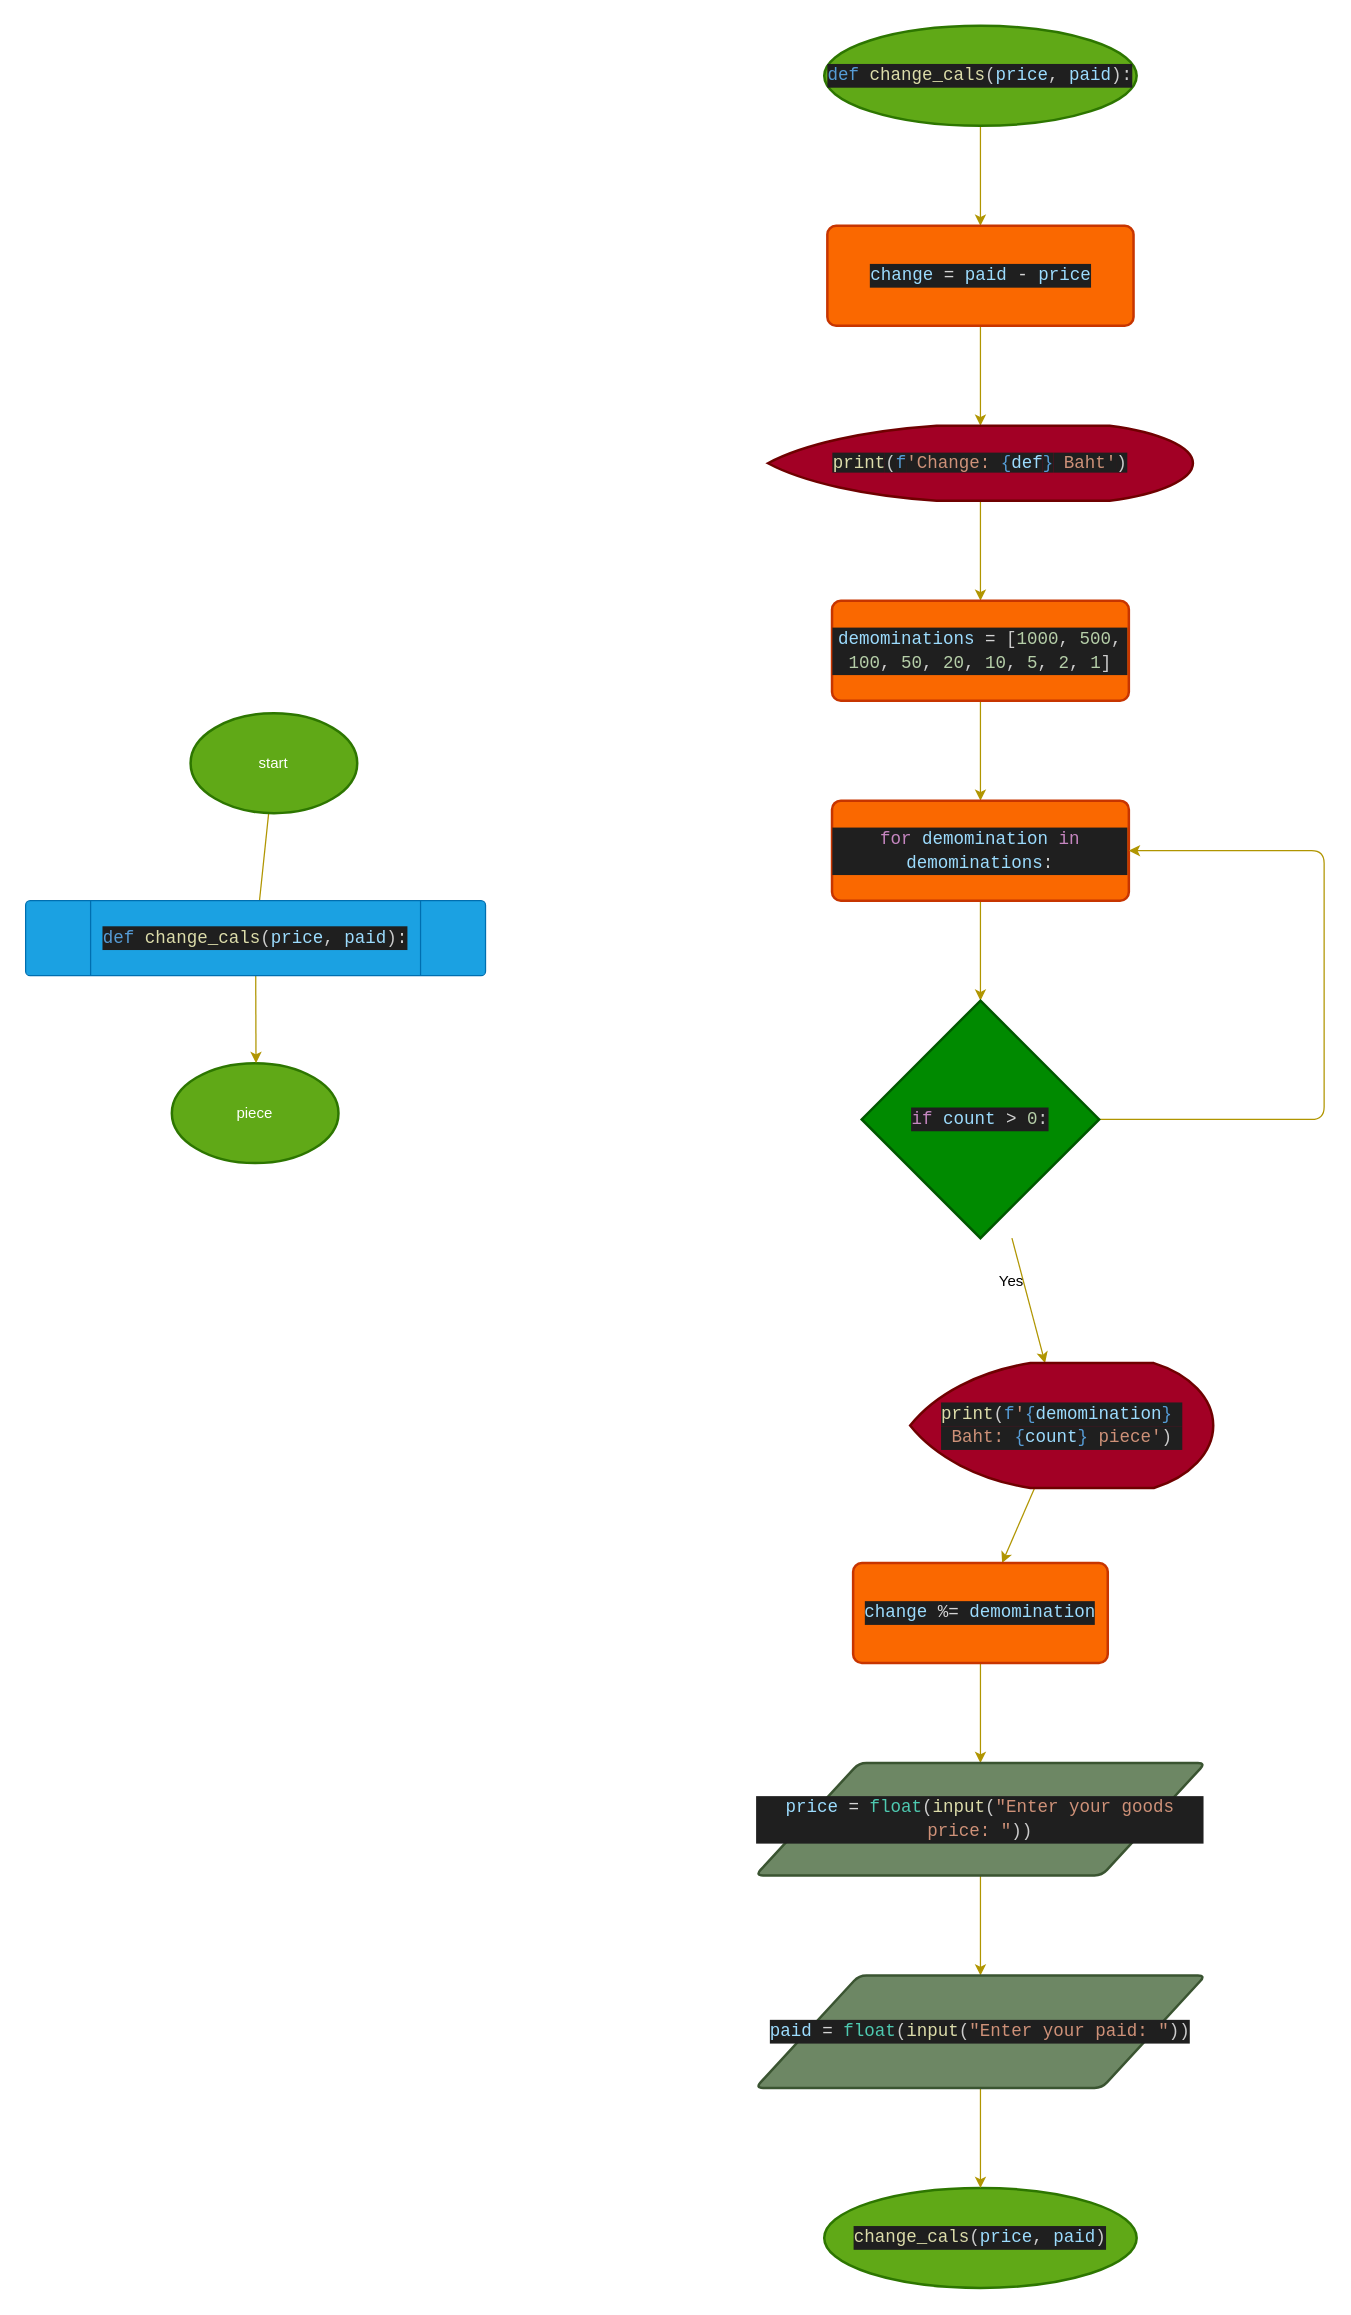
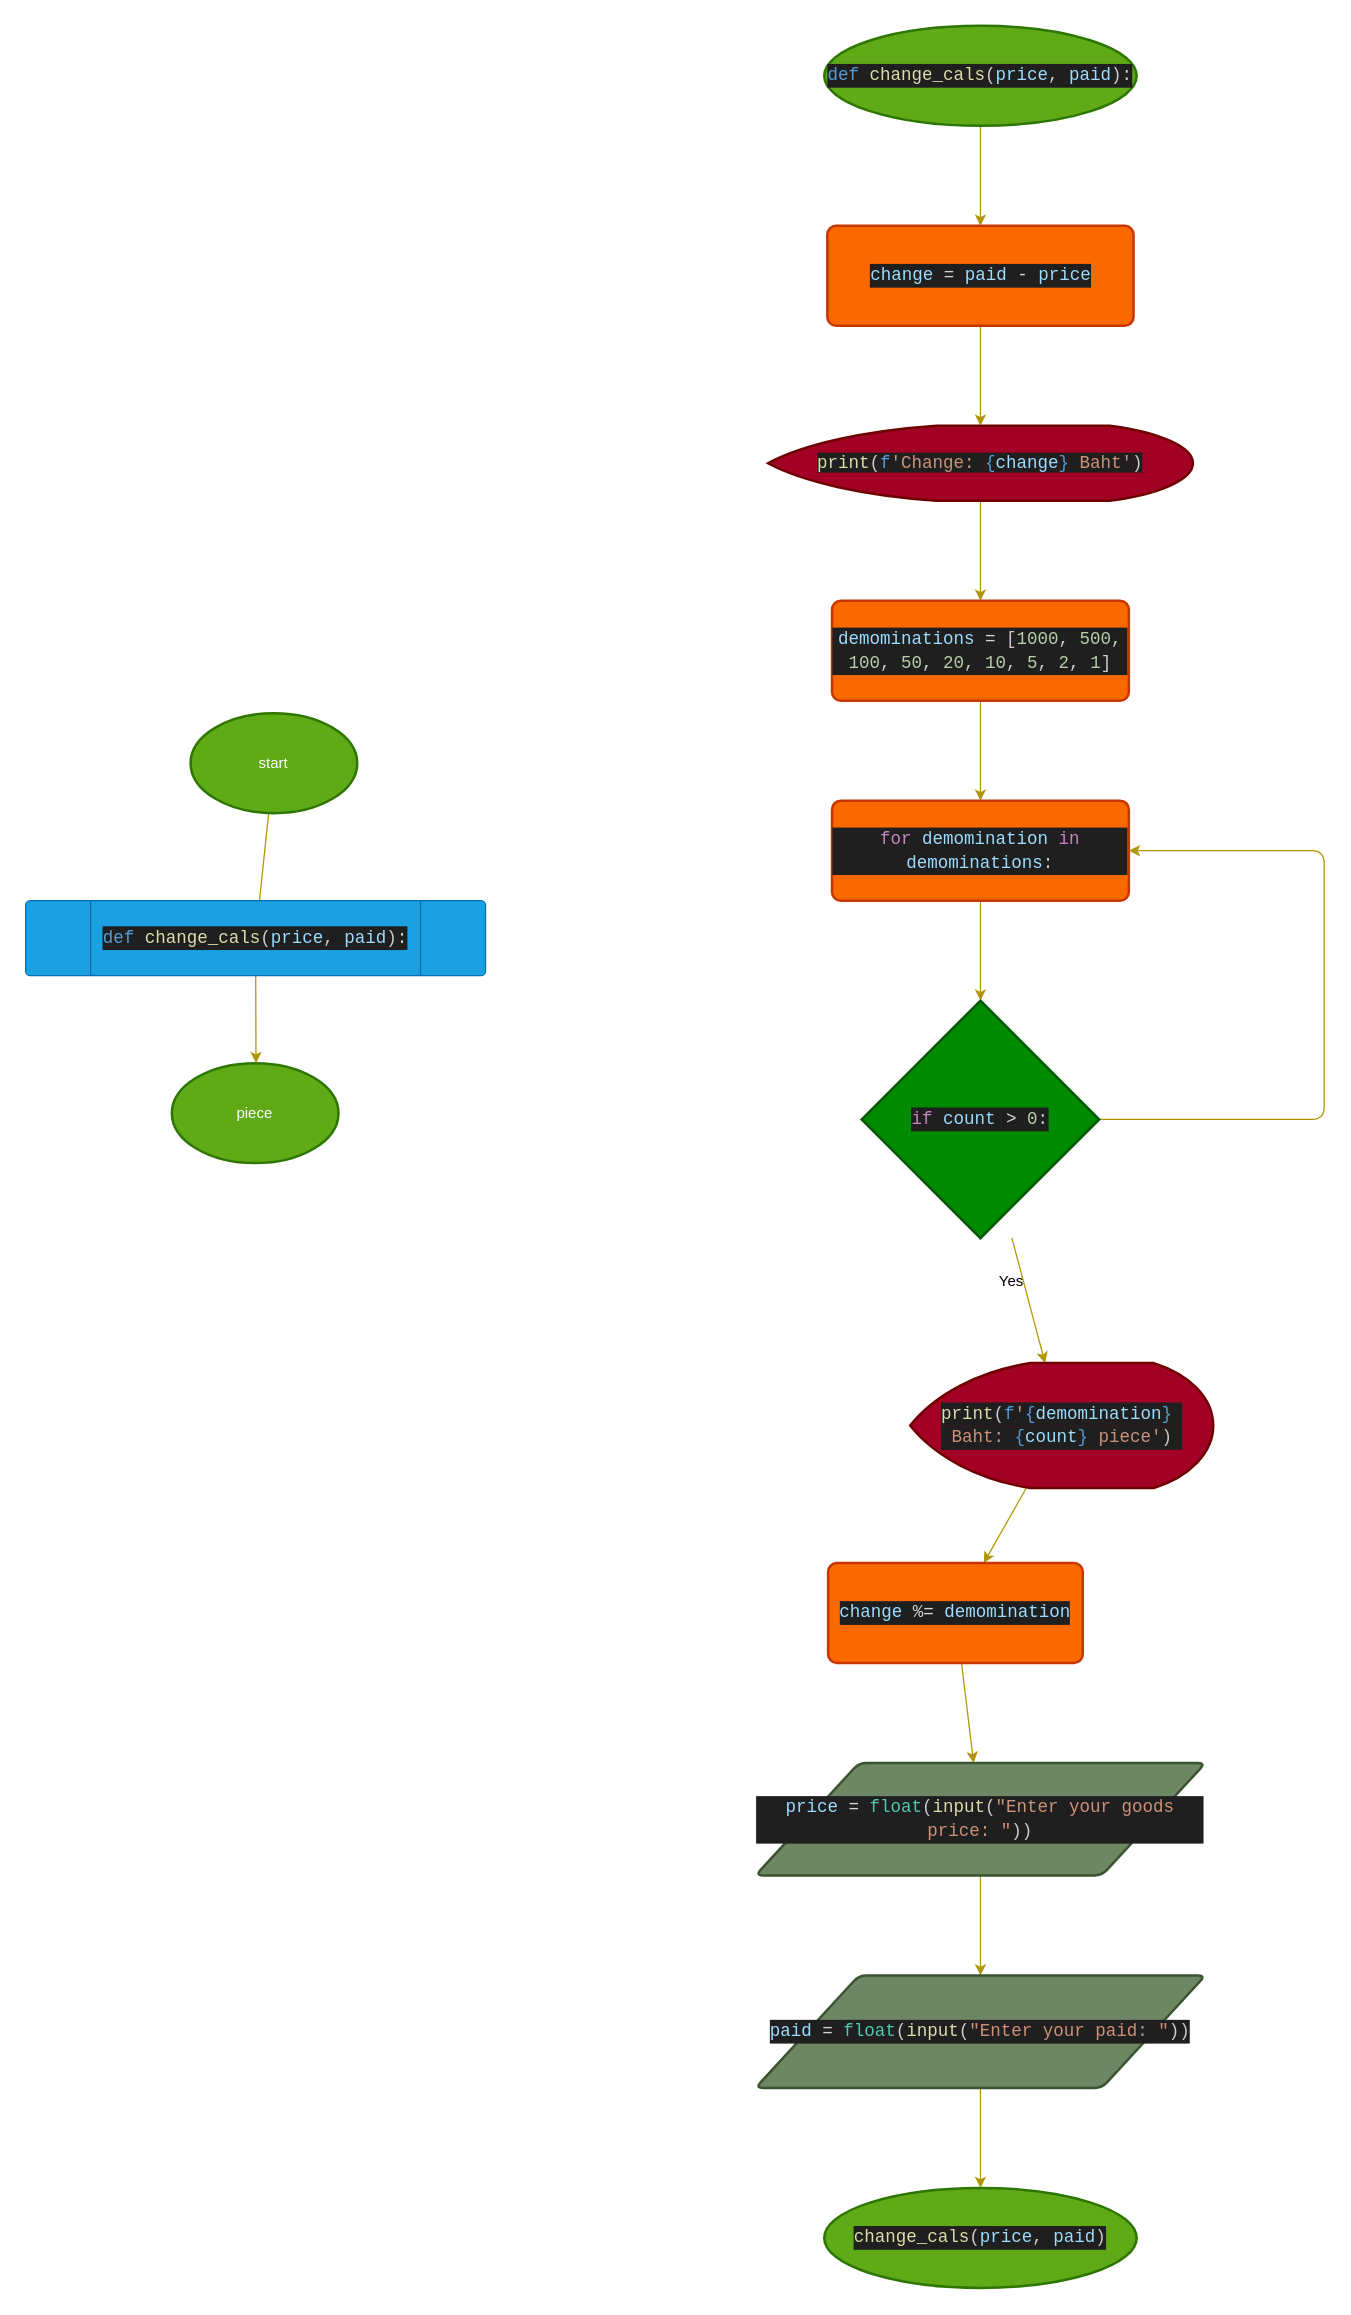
(981, 463) -> (981, 463)
(981, 1613) -> (956, 1613)
